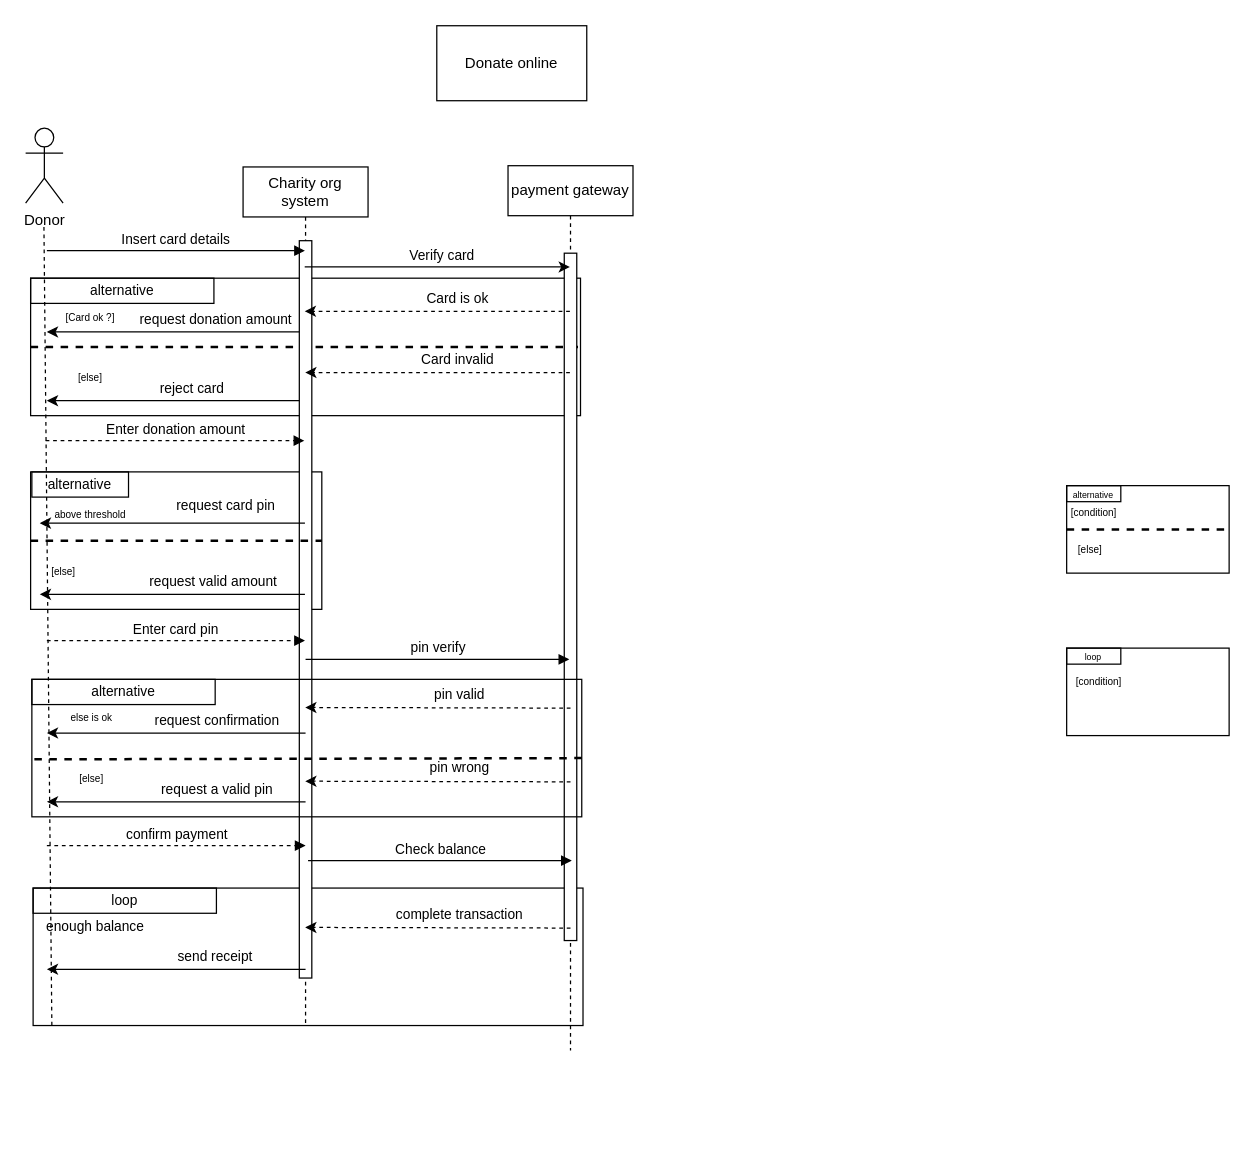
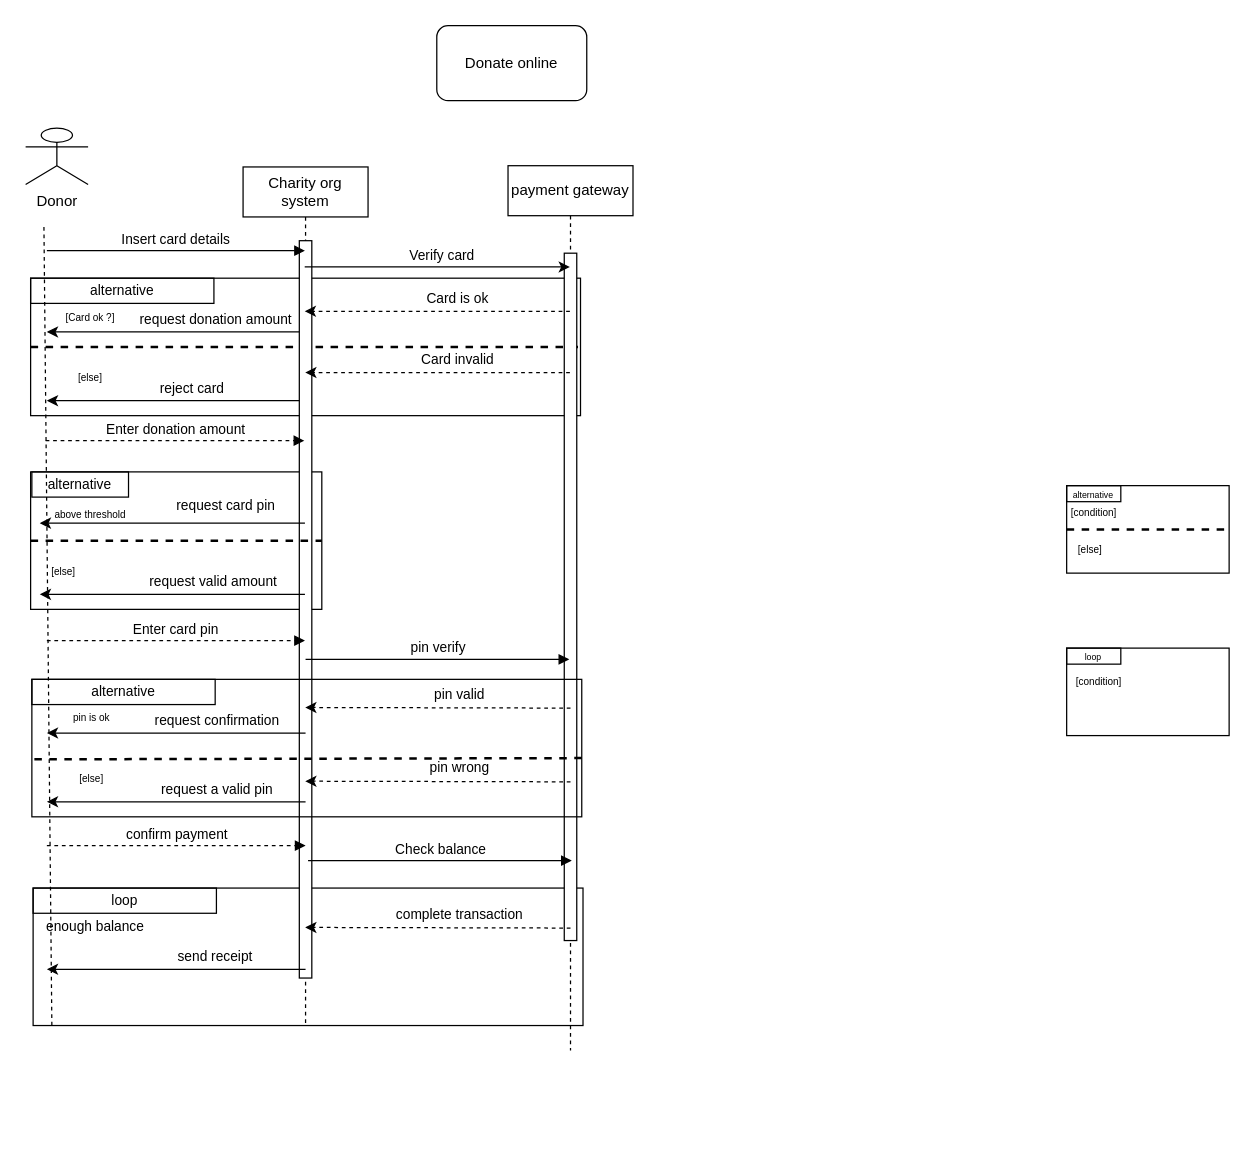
(512, 63) -> (512, 63)
(44, 166) -> (57, 156)
(92, 717) -> (92, 717)
